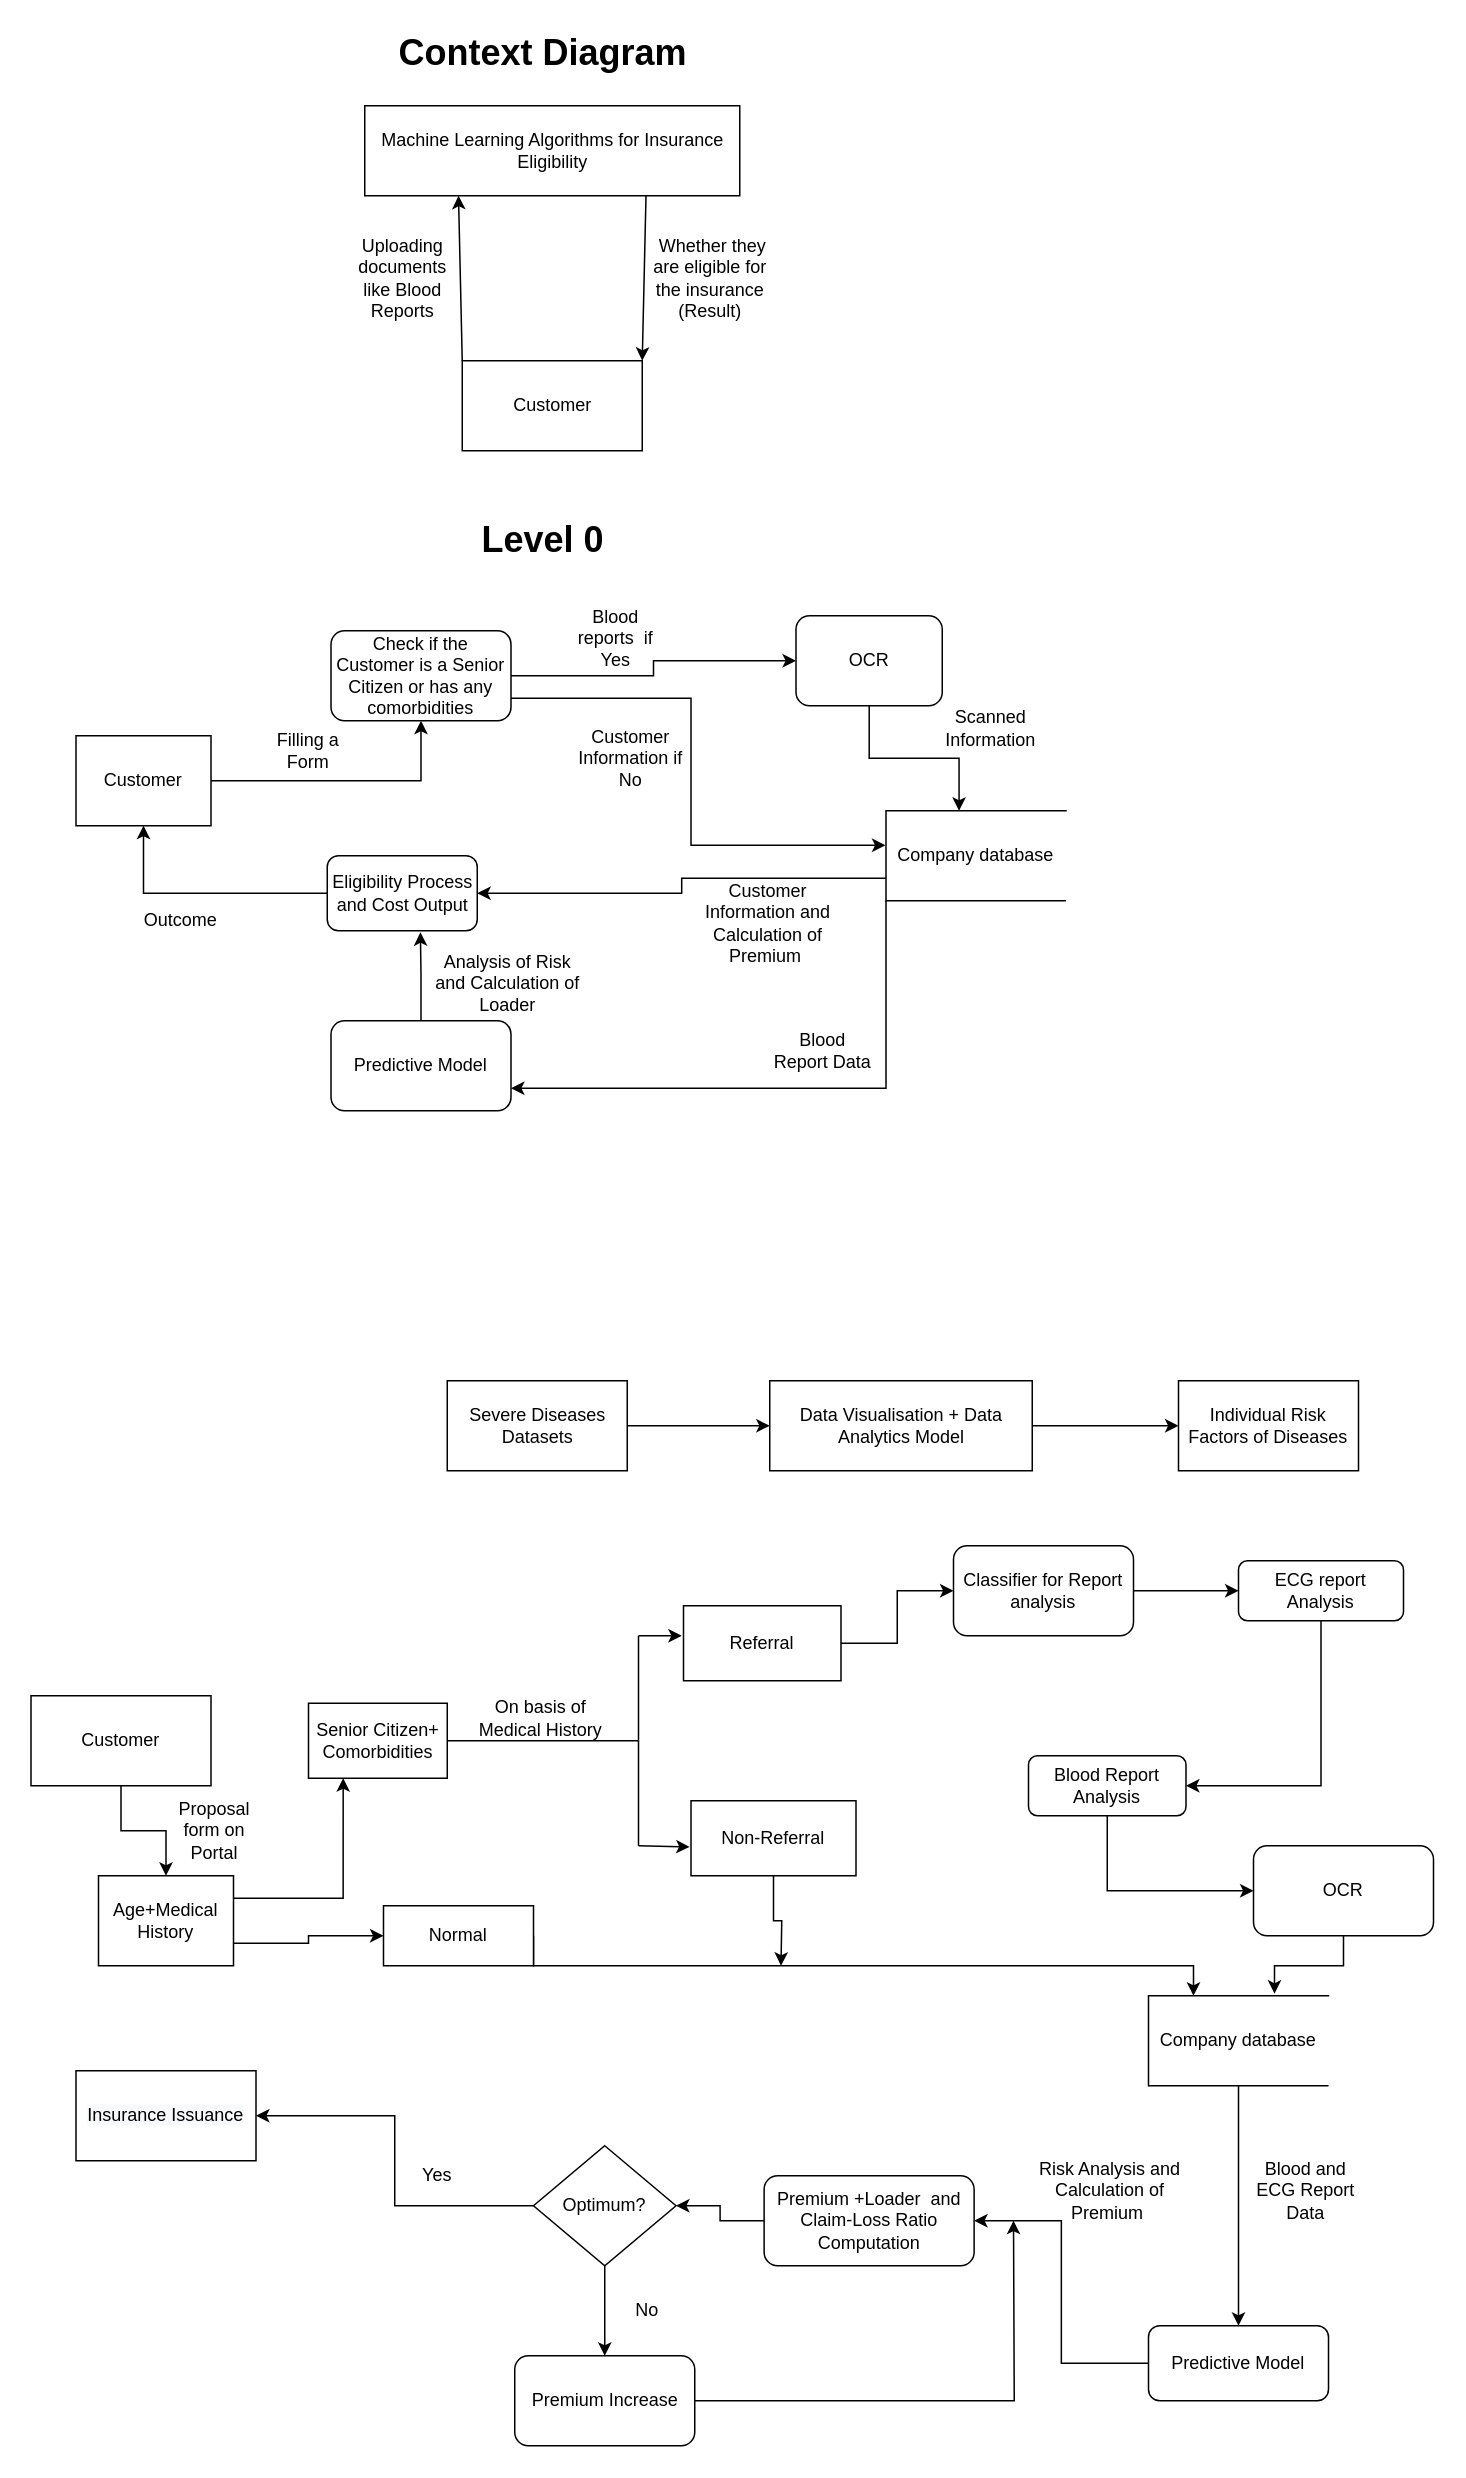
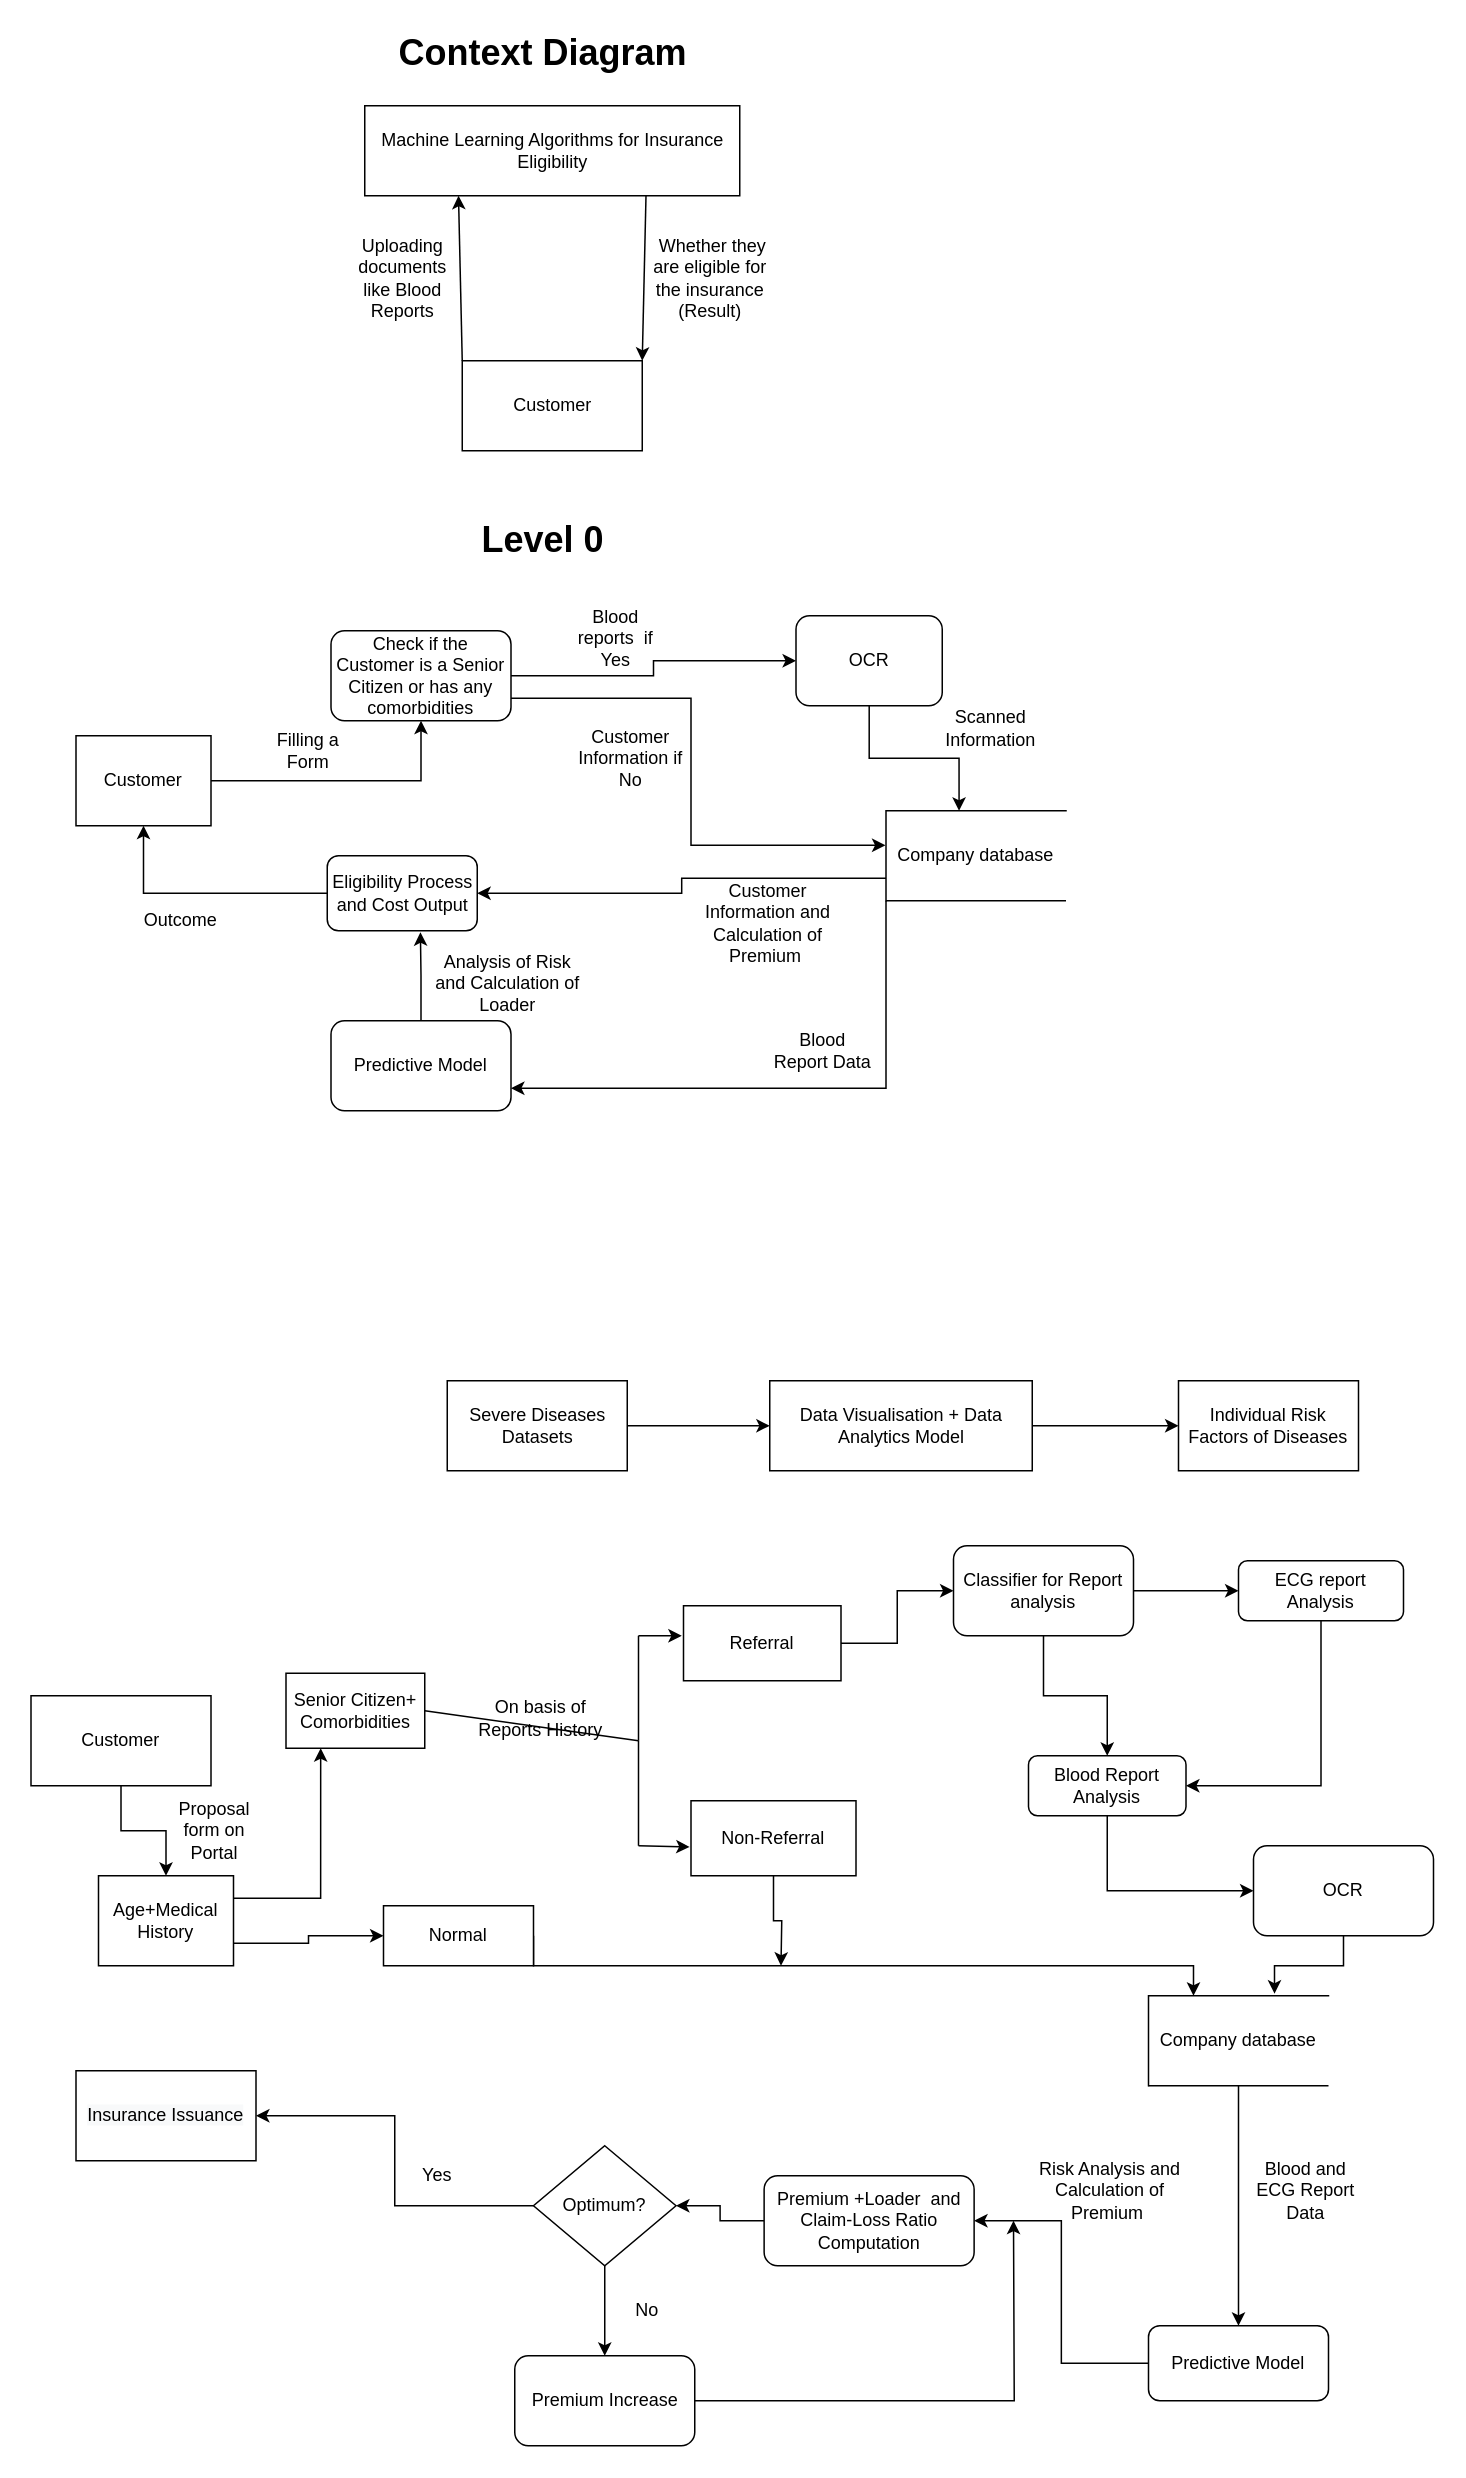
none -> (1070, 1696)
(541, 1718) -> (541, 1718)
(378, 1741) -> (355, 1711)
